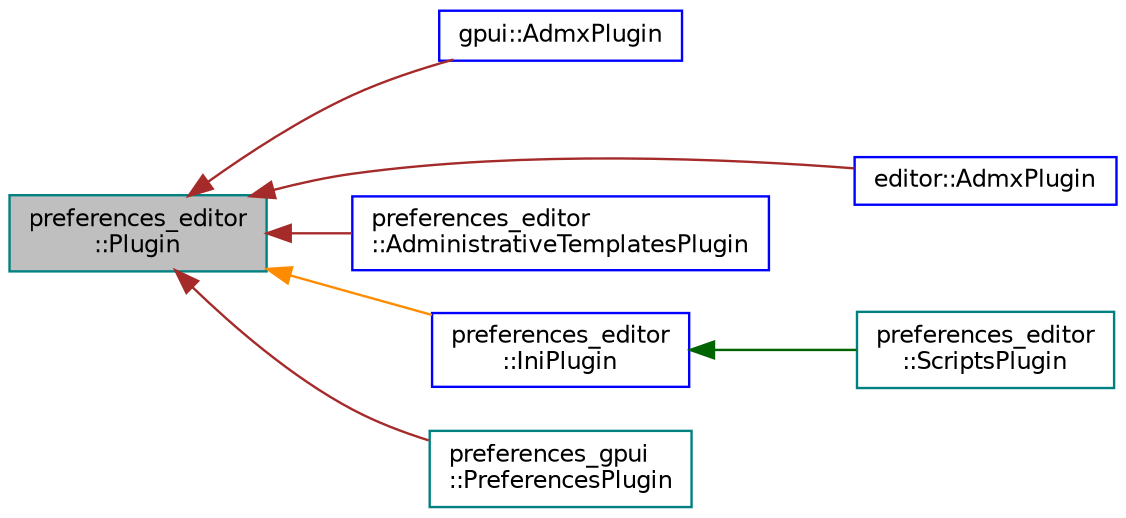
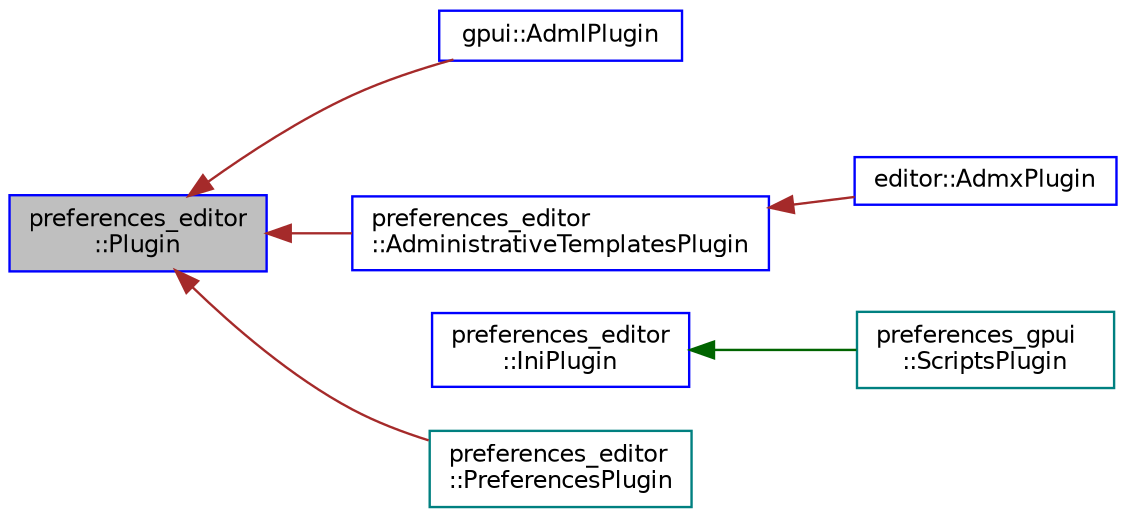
(561, 36) -> (561, 36)
(563, 159) -> (824, 201)
(138, 233) -> (138, 233)
(361, 295) -> none
(986, 350) -> (986, 350)
(561, 469) -> (561, 469)
